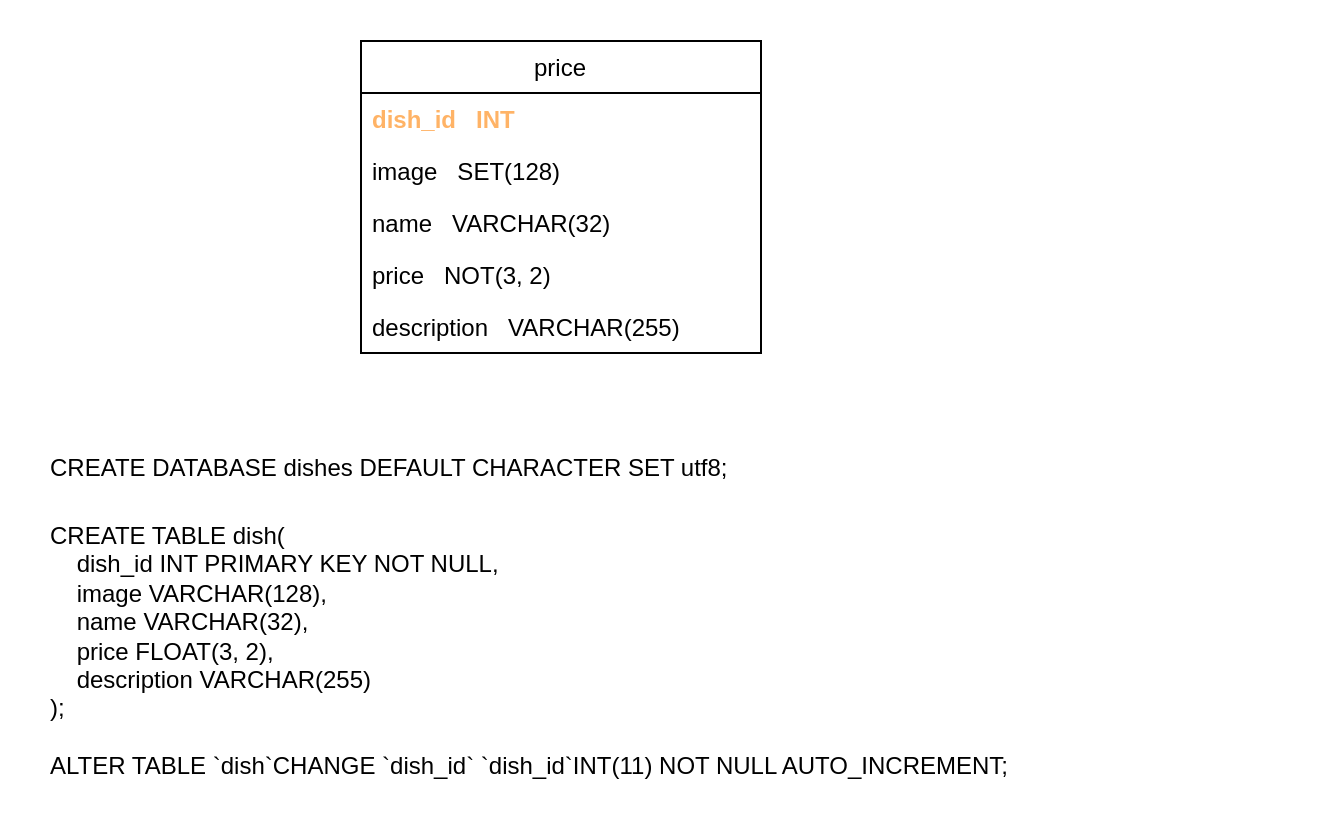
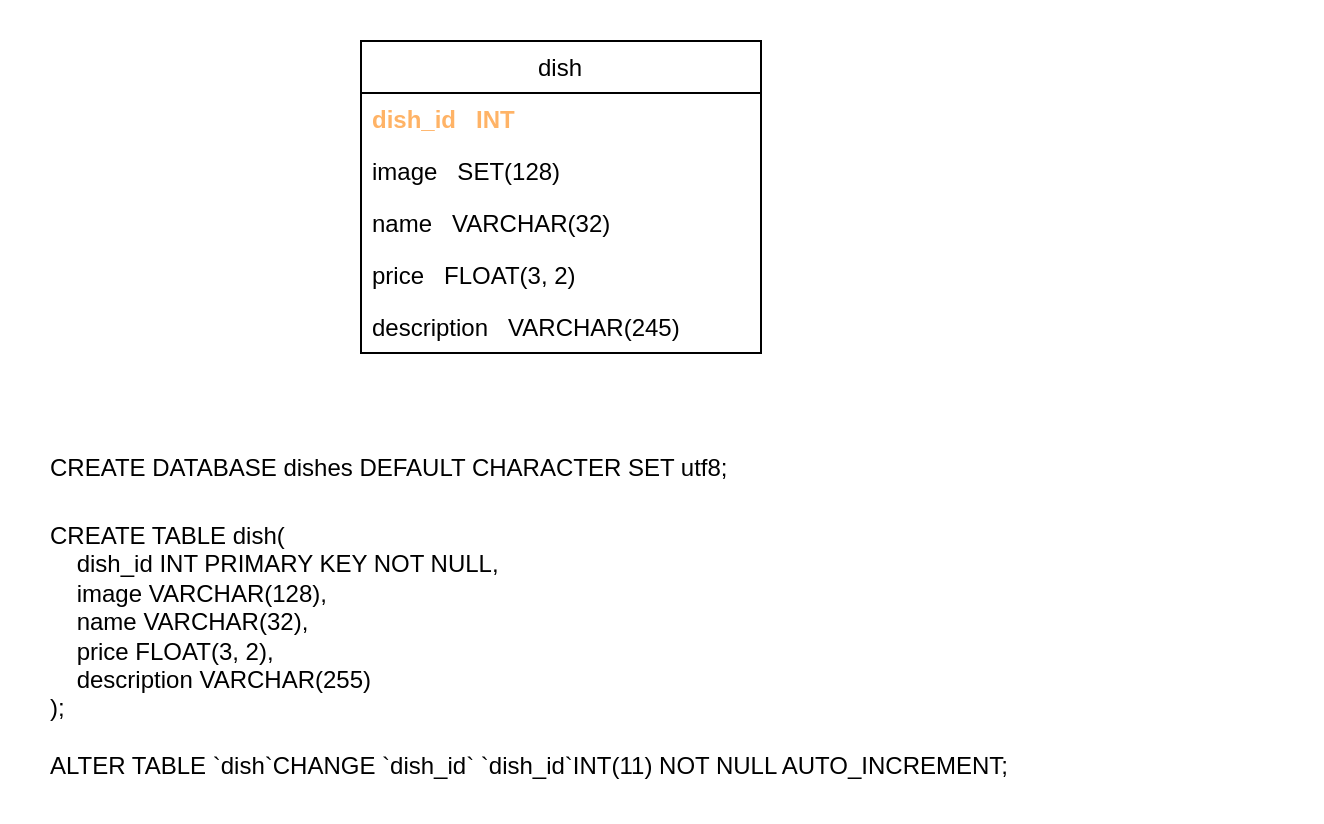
(560, 68) -> (560, 68)
(474, 276) -> (487, 276)
(537, 328) -> (537, 328)
